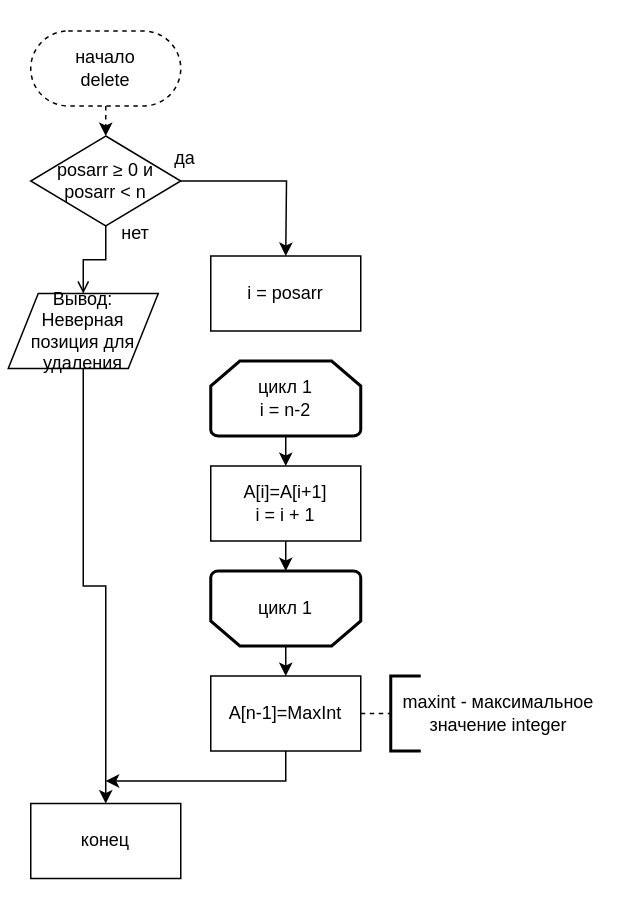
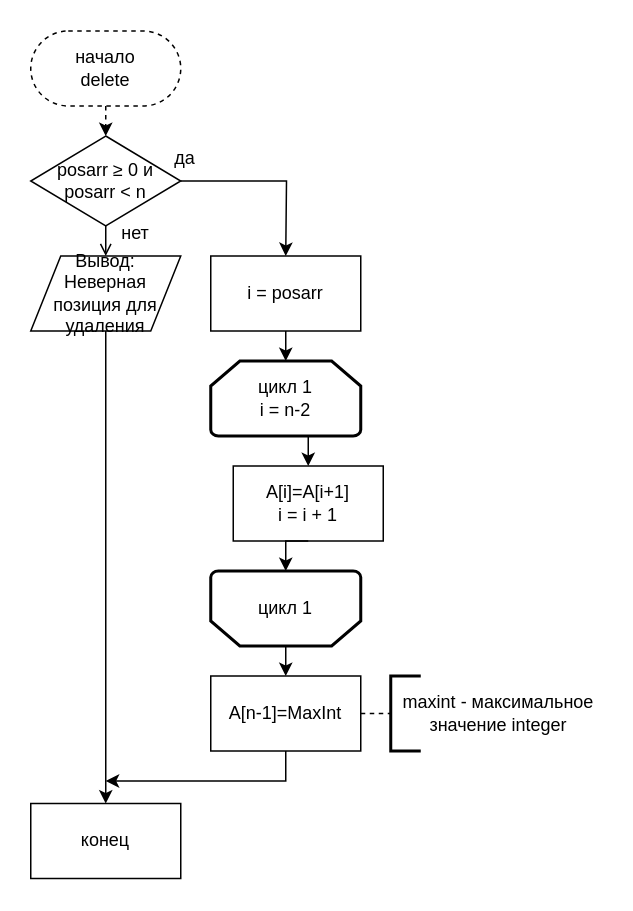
(83, 331) -> (106, 293)
none -> (286, 341)
(286, 503) -> (308, 503)
